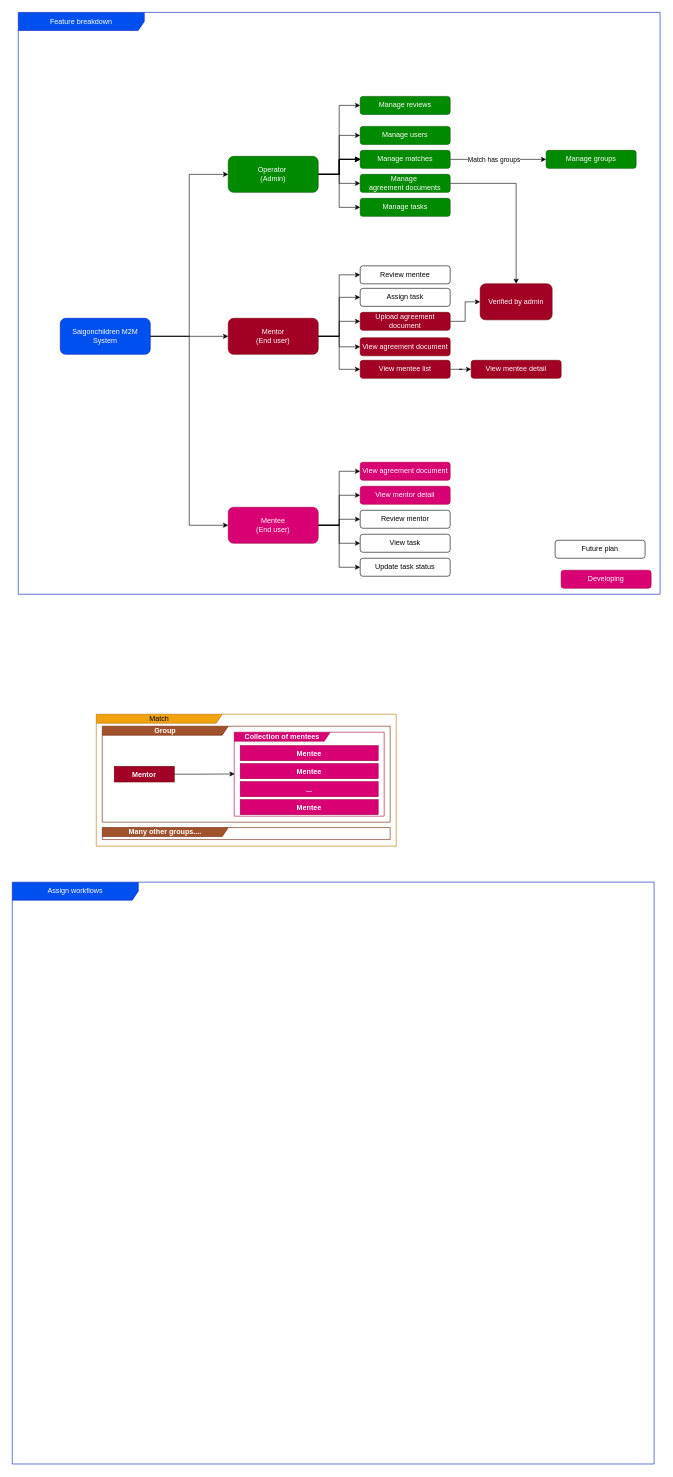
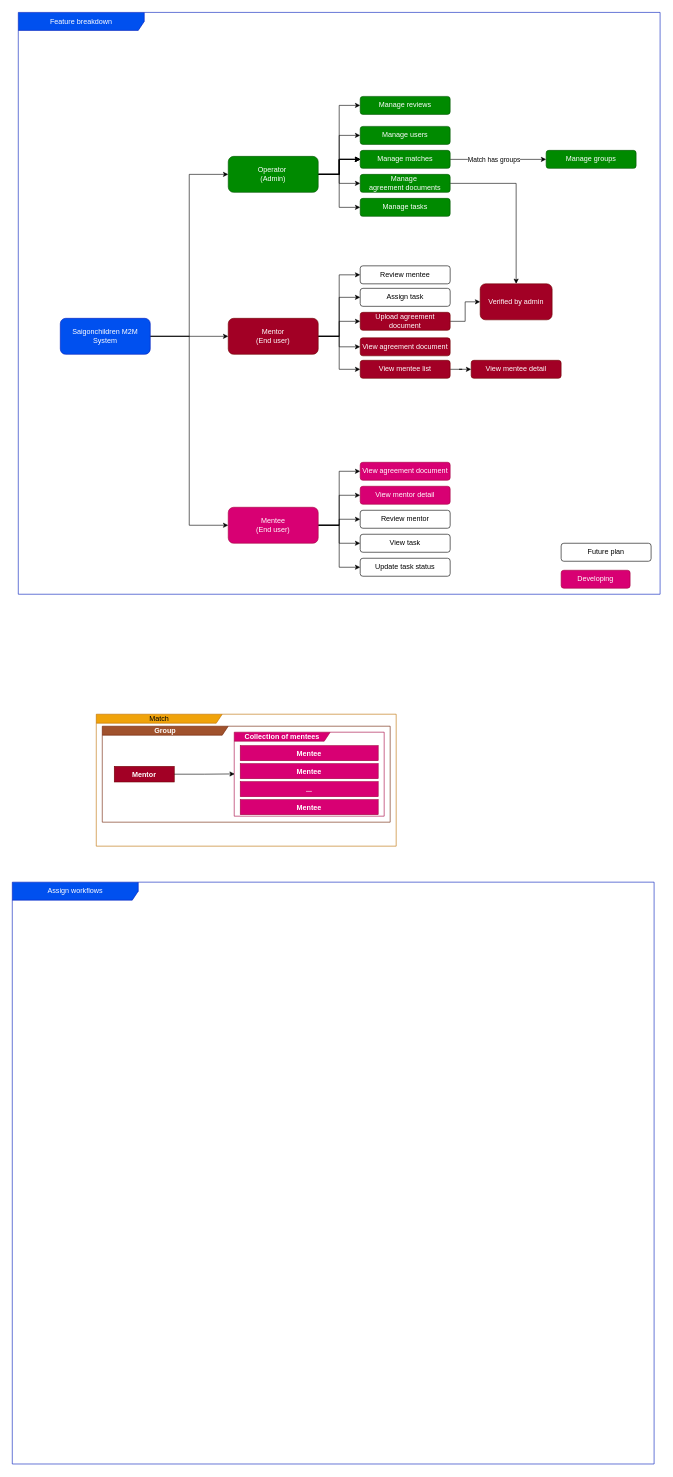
(600, 549) -> (606, 552)
(606, 579) -> (596, 579)
(246, 834) -> none
